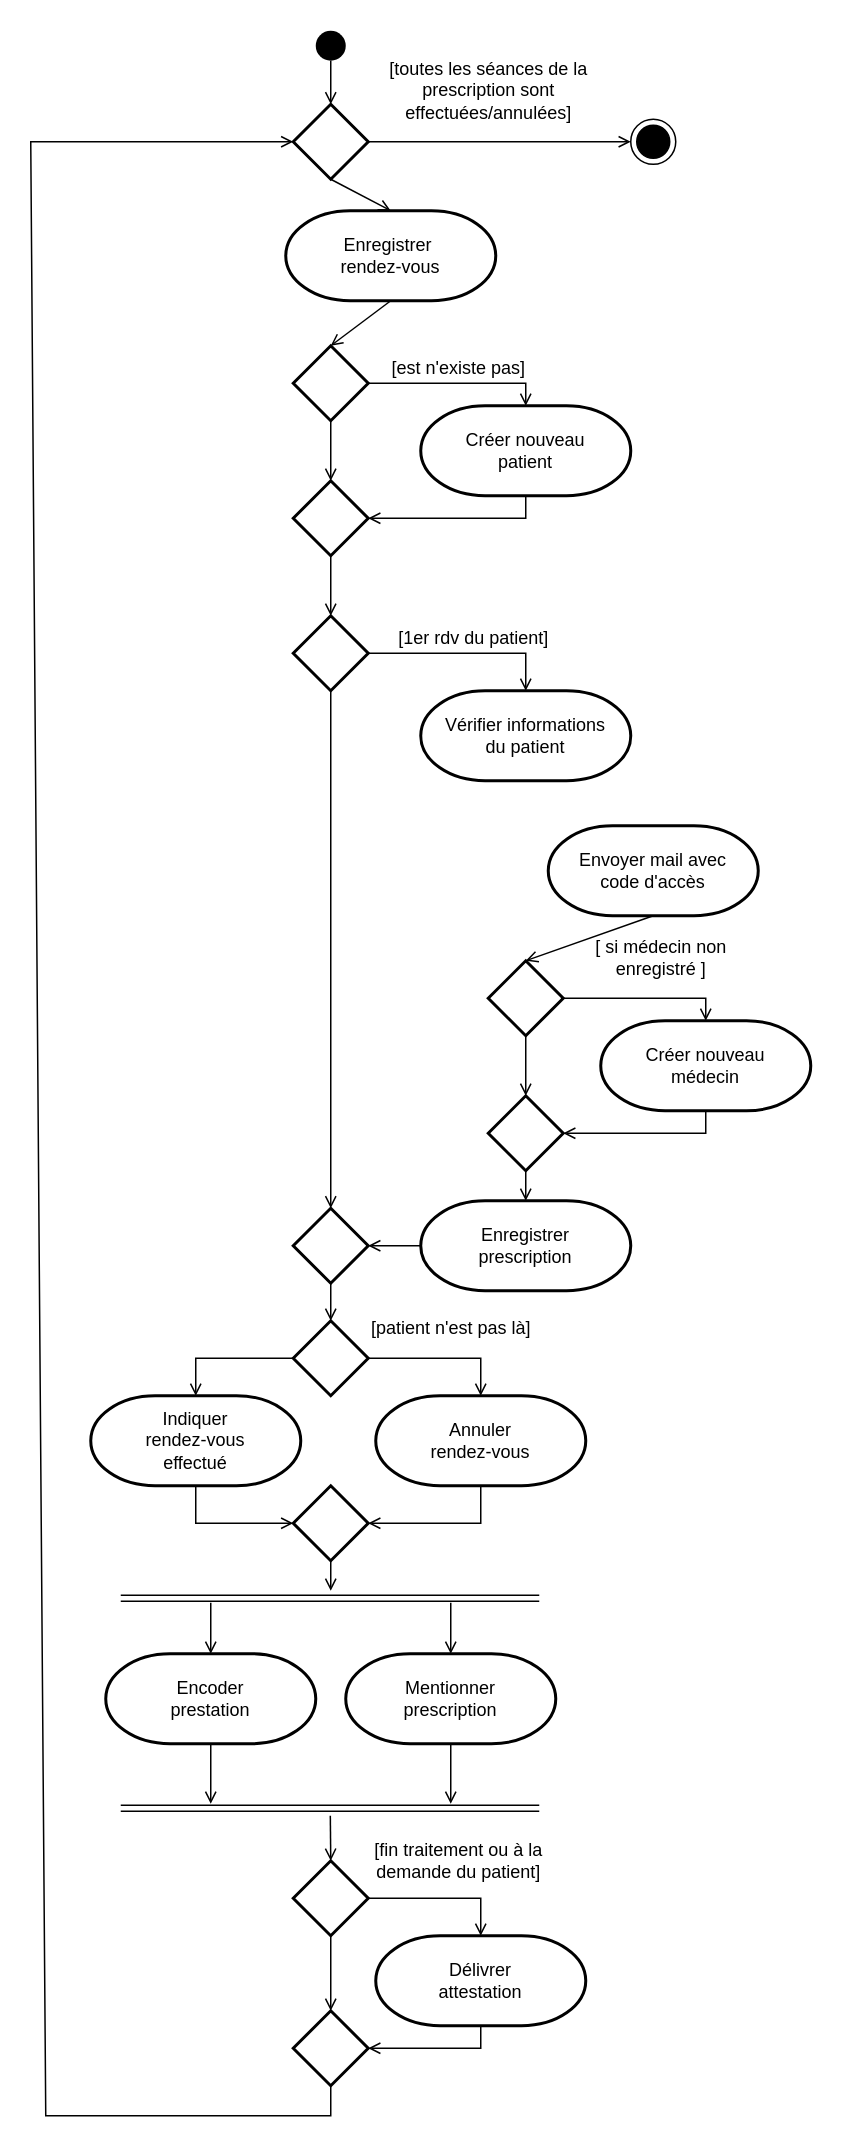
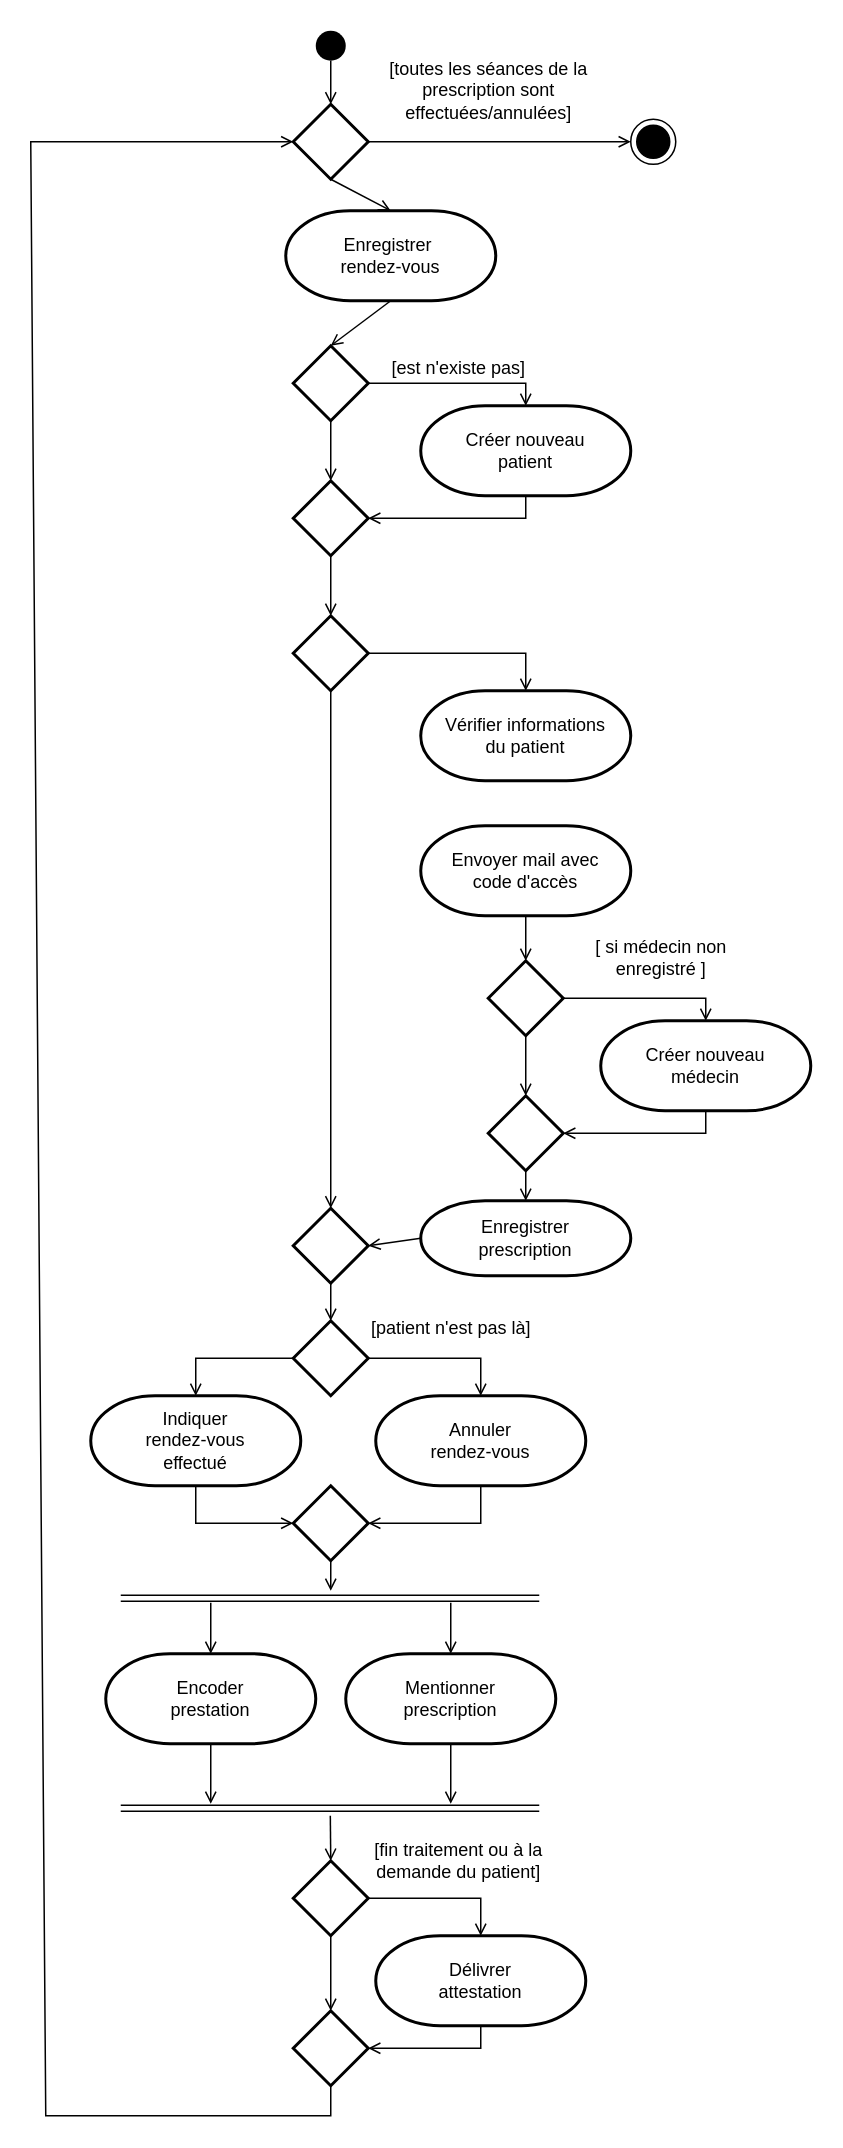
(473, 638) -> none
(653, 871) -> (526, 871)
(526, 1246) -> (526, 1238)
